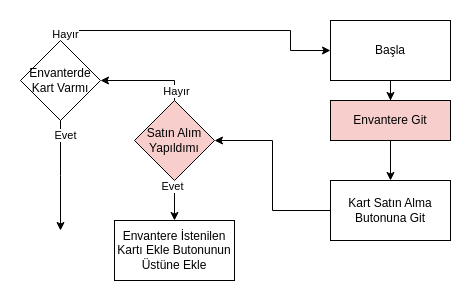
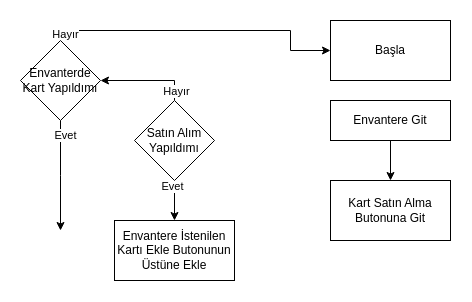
(61, 81) -> (61, 81)
(391, 95) -> none
(391, 121) -> (391, 121)
(175, 141) -> (175, 141)
(273, 180) -> none
